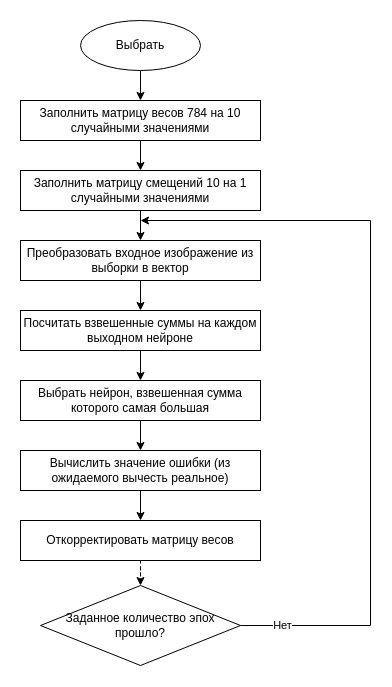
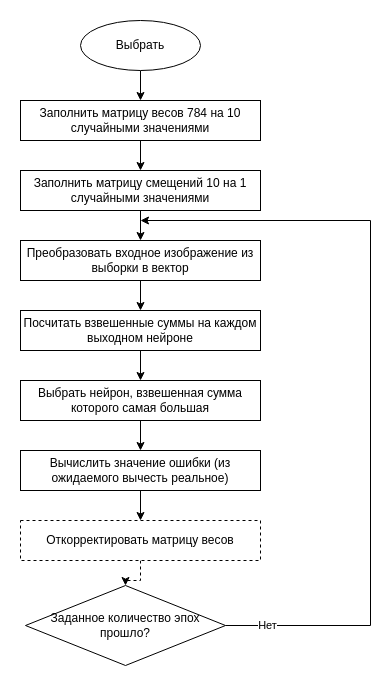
(141, 541) -> (141, 541)
(141, 626) -> (126, 626)
